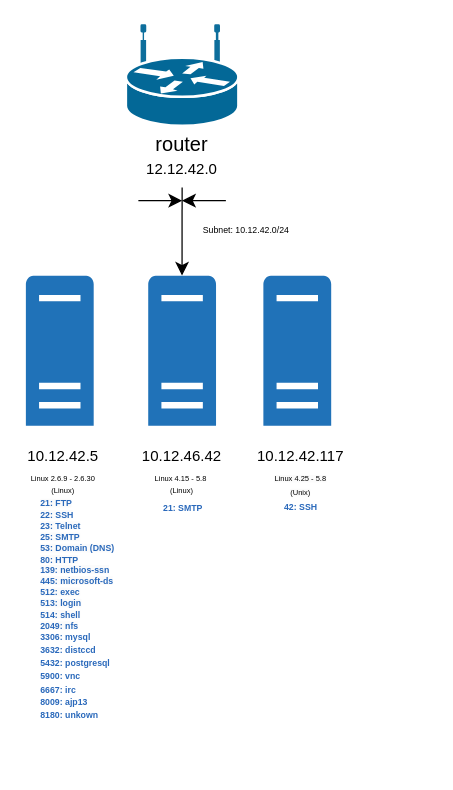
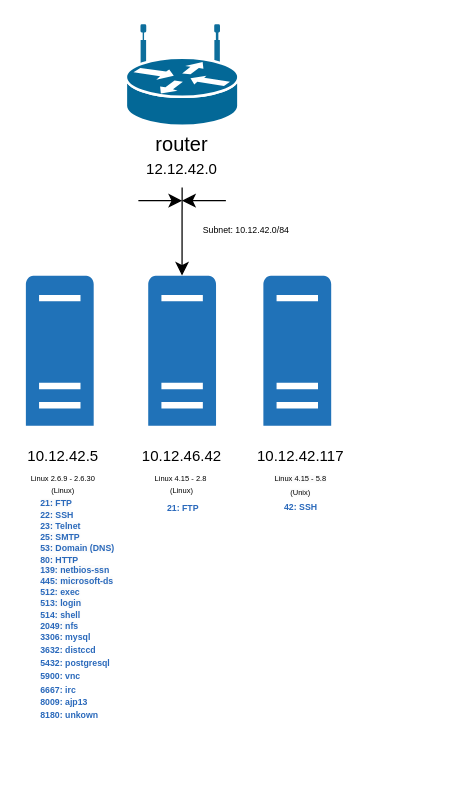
(252, 226) -> (252, 226)
(182, 482) -> (182, 482)
(301, 486) -> (301, 486)
(183, 507) -> (183, 507)
